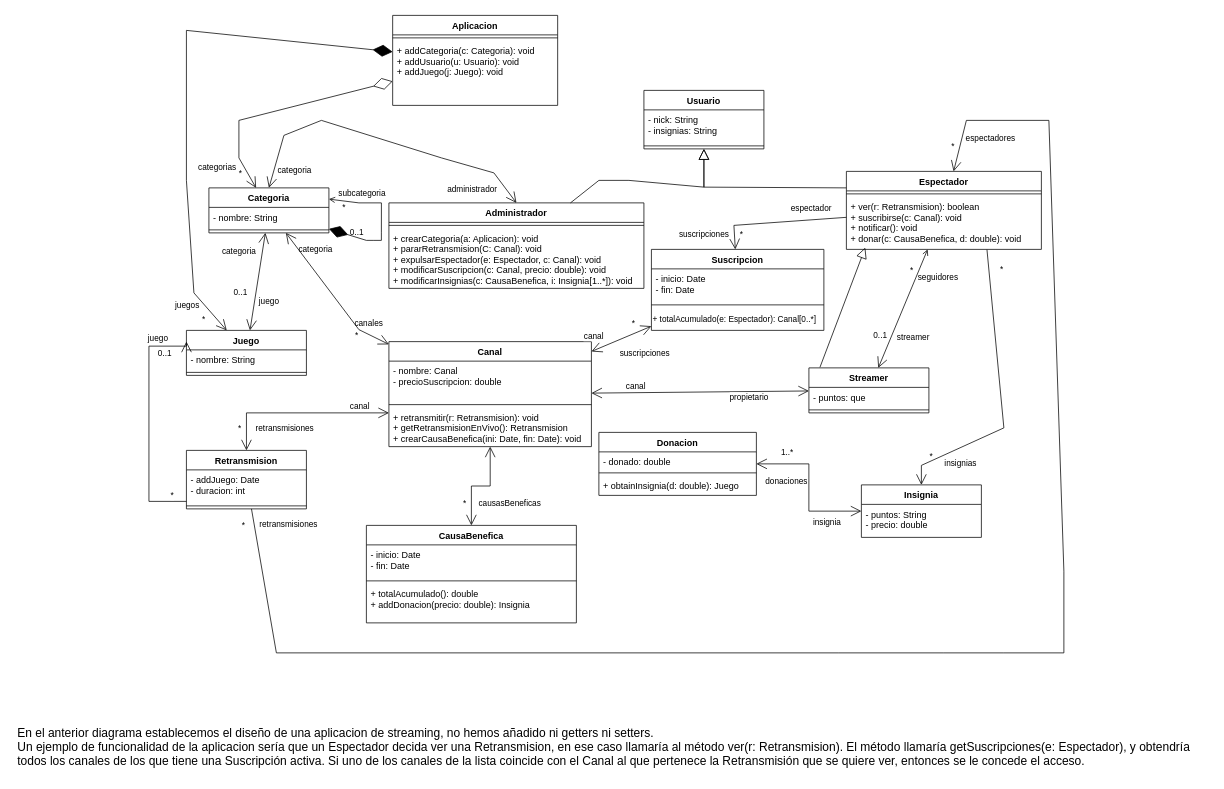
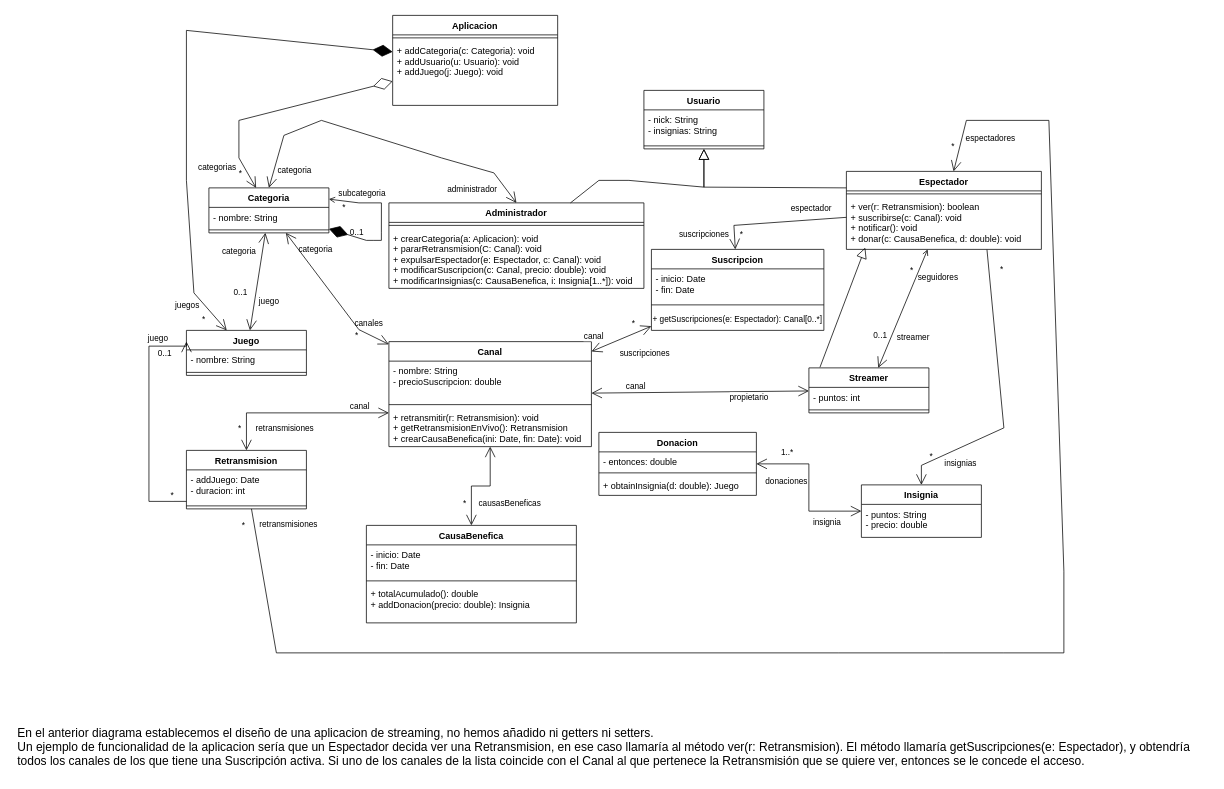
(738, 319) -> (738, 319)
(426, 371) -> (429, 371)
(842, 398) -> (841, 398)
(639, 462) -> (644, 462)
